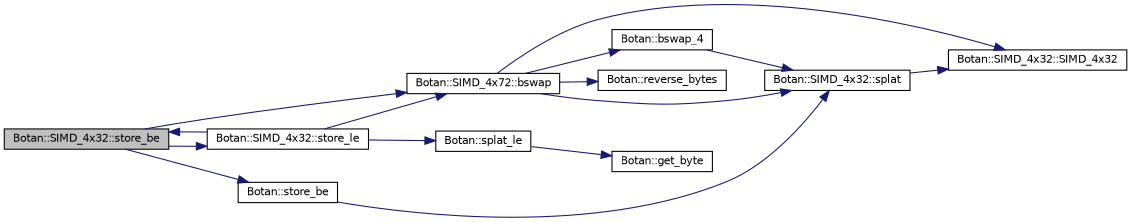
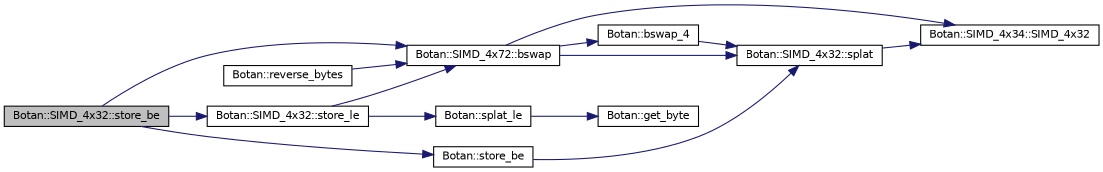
(1038, 60) -> (1010, 35)
(573, 82) -> (374, 67)
(193, 132) -> none
